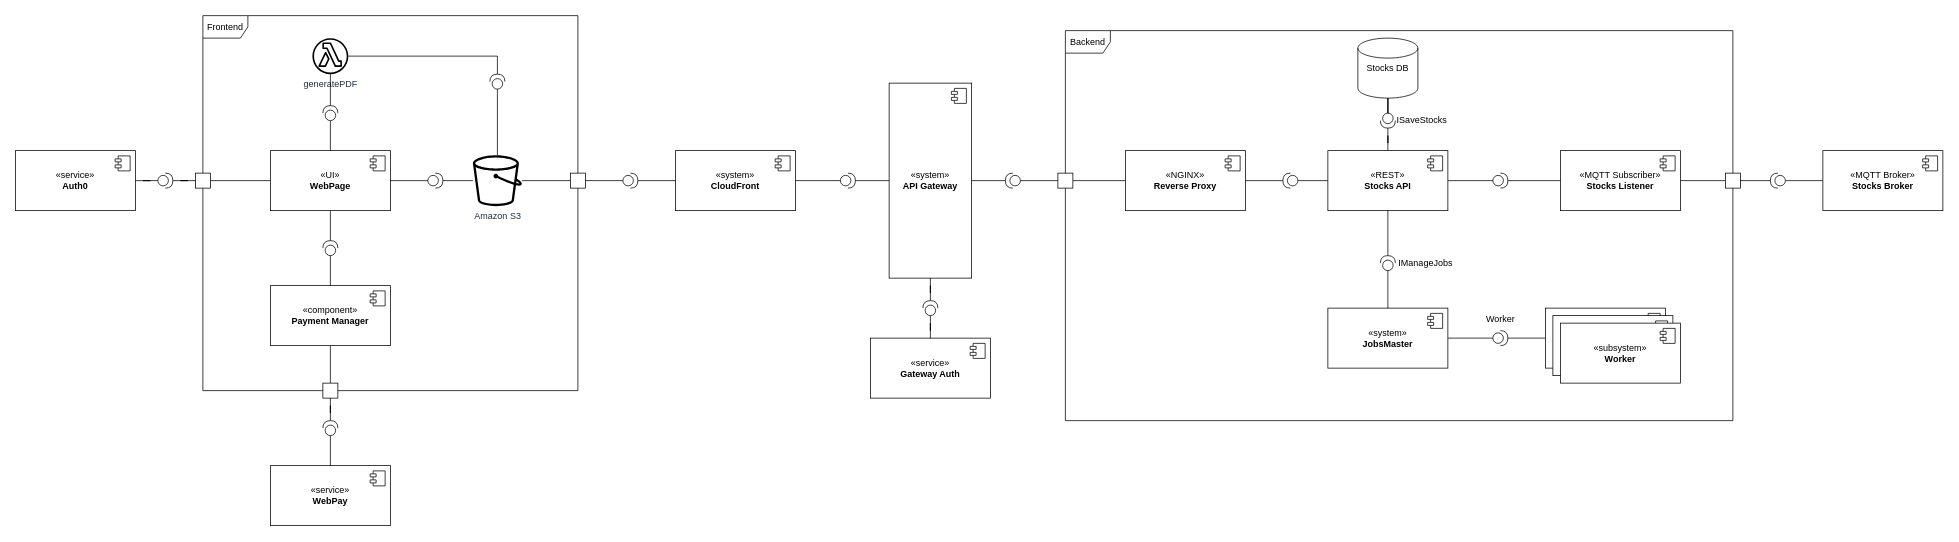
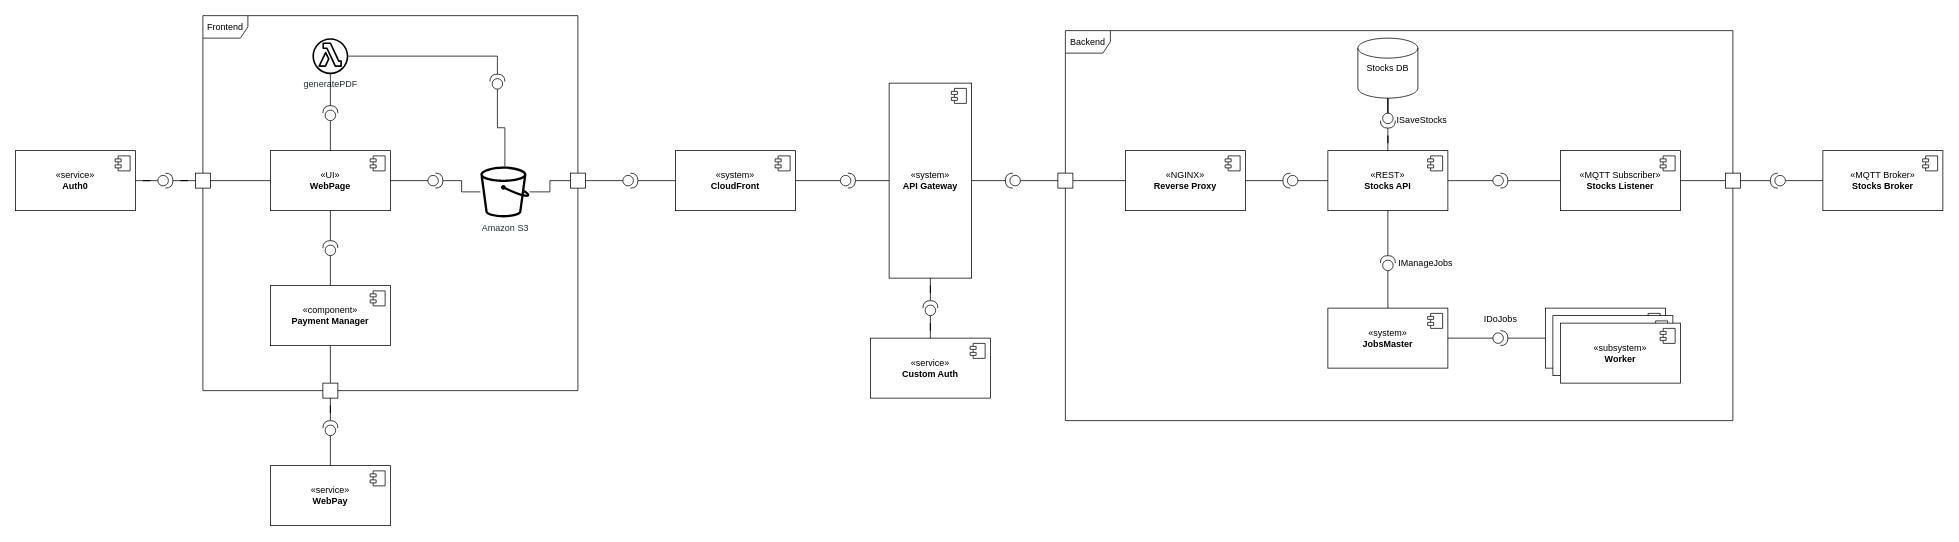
(497, 180) -> (505, 192)
(1501, 319) -> (1501, 319)
(930, 368) -> (930, 368)
